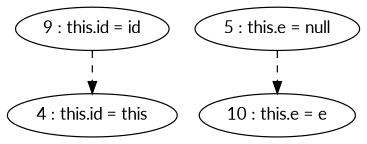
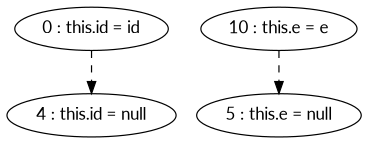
(92, 29) -> (92, 29)
(277, 66) -> (279, 66)
(92, 115) -> (92, 115)
